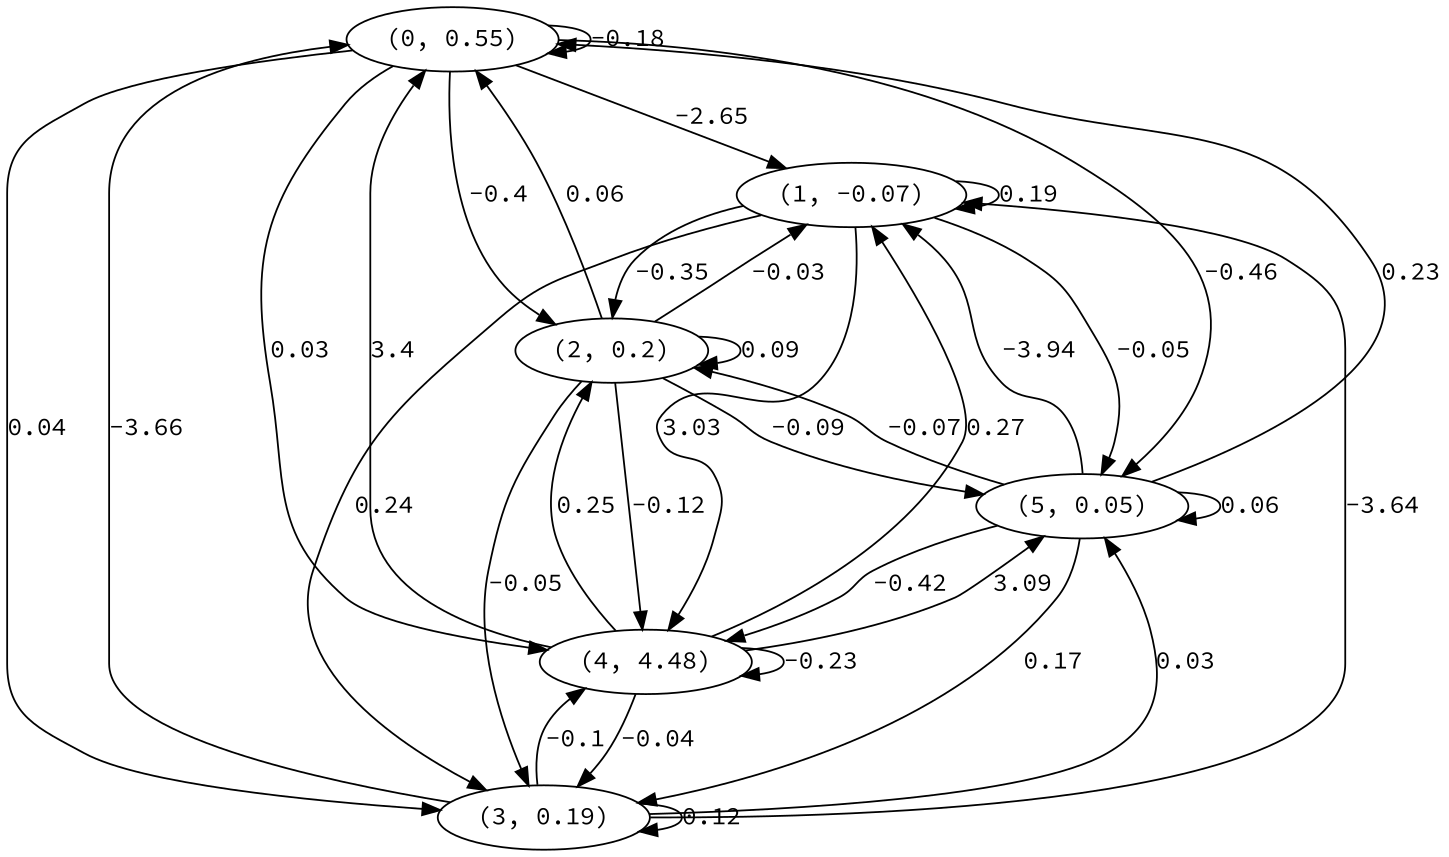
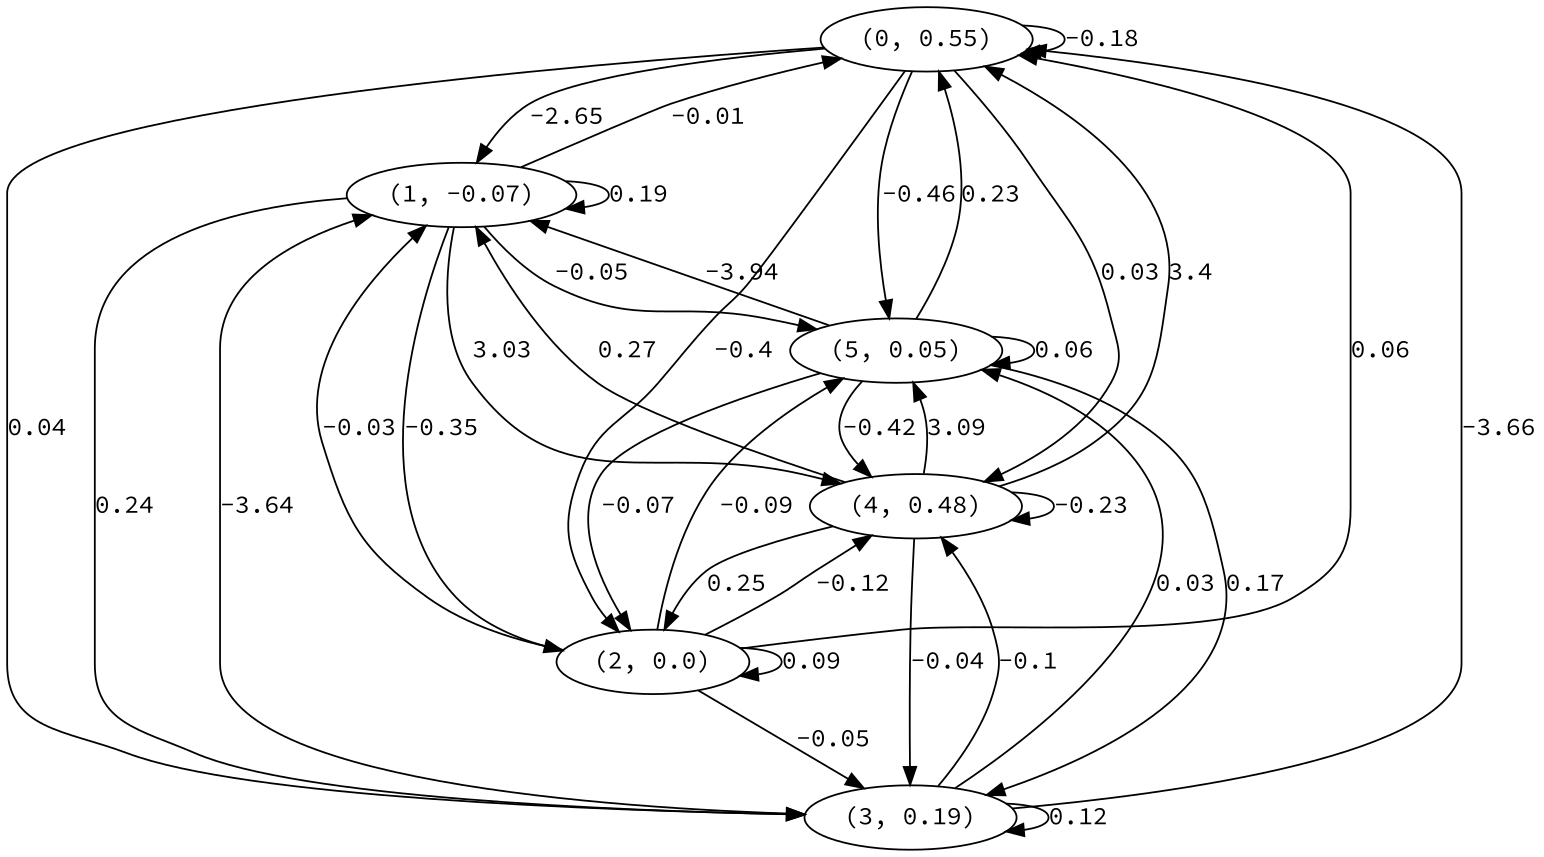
none -> (669, 105)
(612, 351) -> (653, 662)
(646, 662) -> (916, 506)
